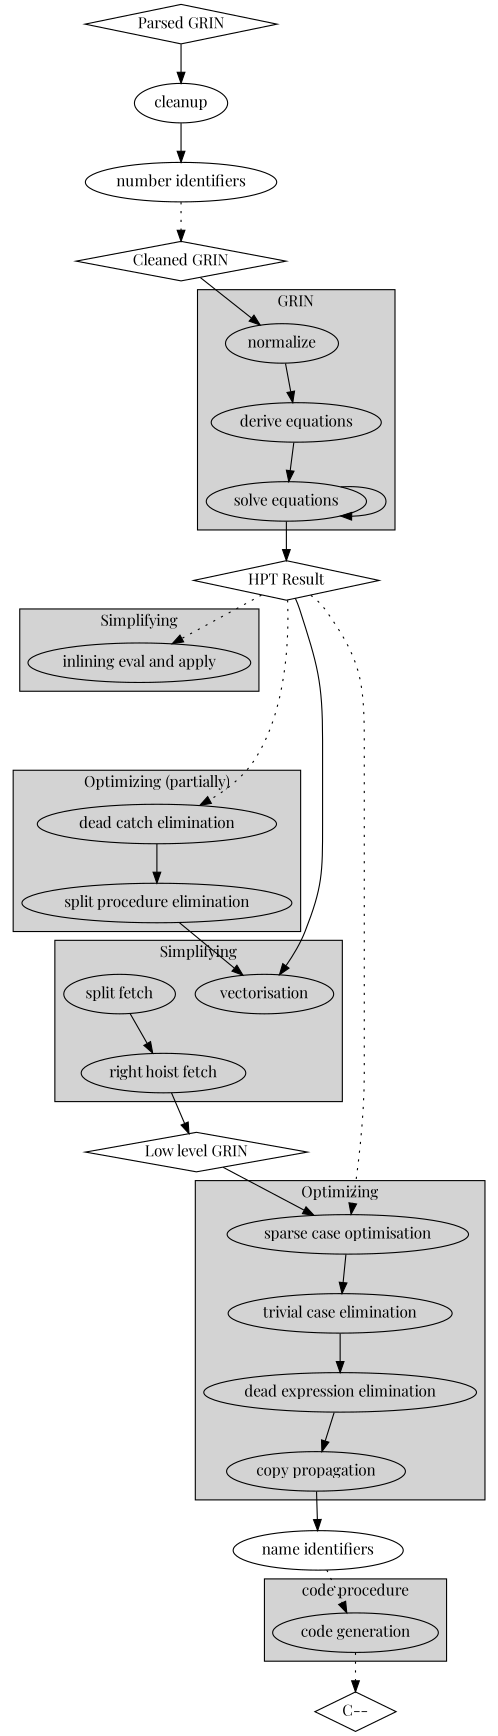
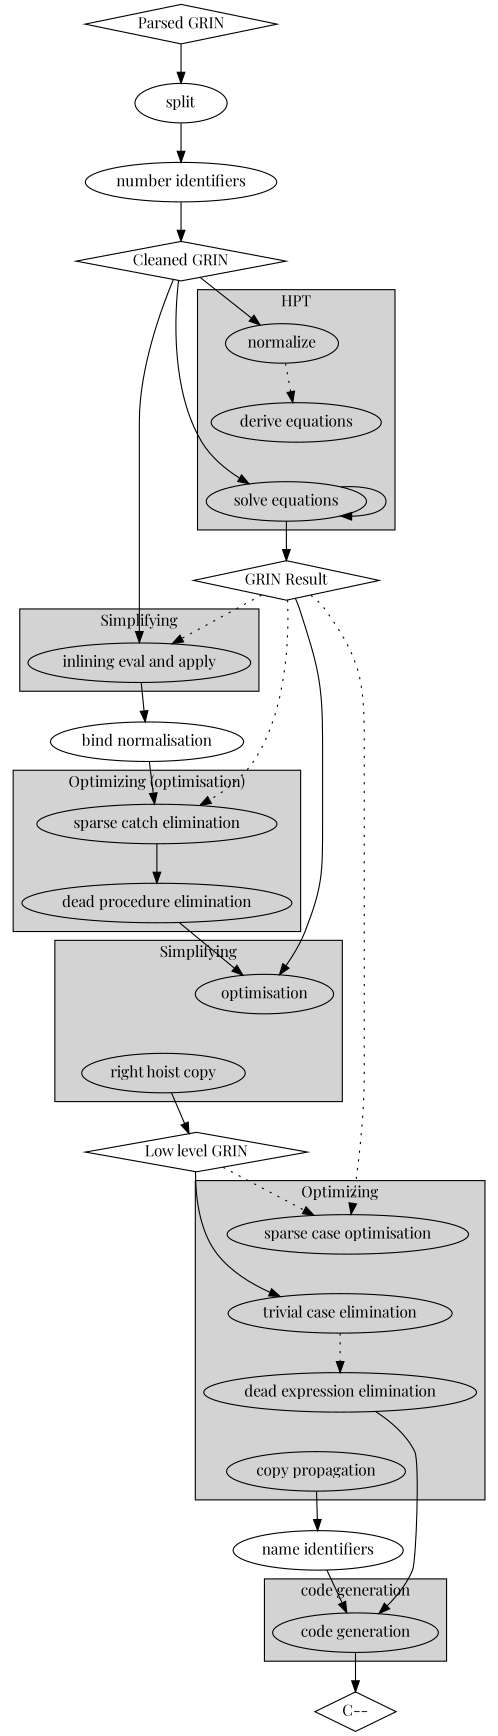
(181, 103) -> (181, 103)
(181, 216) -> (181, 216)
(296, 302) -> (296, 302)
(288, 378) -> (288, 378)
none -> (139, 453)
(292, 457) -> (182, 389)
(286, 580) -> (286, 580)
none -> (147, 742)
(157, 783) -> (157, 783)
(157, 824) -> (157, 824)
(157, 903) -> (157, 903)
(120, 994) -> none
(264, 994) -> (264, 994)
(163, 1073) -> (163, 1073)
(264, 1189) -> (264, 1189)
(345, 1268) -> (211, 1245)
(340, 1347) -> (340, 1347)
(330, 1427) -> (417, 1510)
(334, 1586) -> (334, 1586)
(356, 1592) -> (356, 1592)
(356, 1668) -> (356, 1668)
